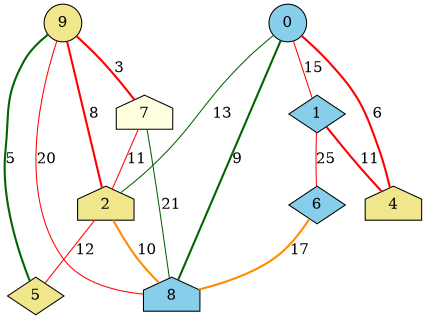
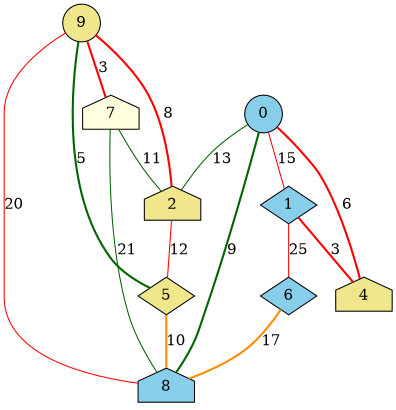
(125, 159) -> (138, 162)
(370, 159) -> (336, 250)
(134, 253) -> (166, 341)
